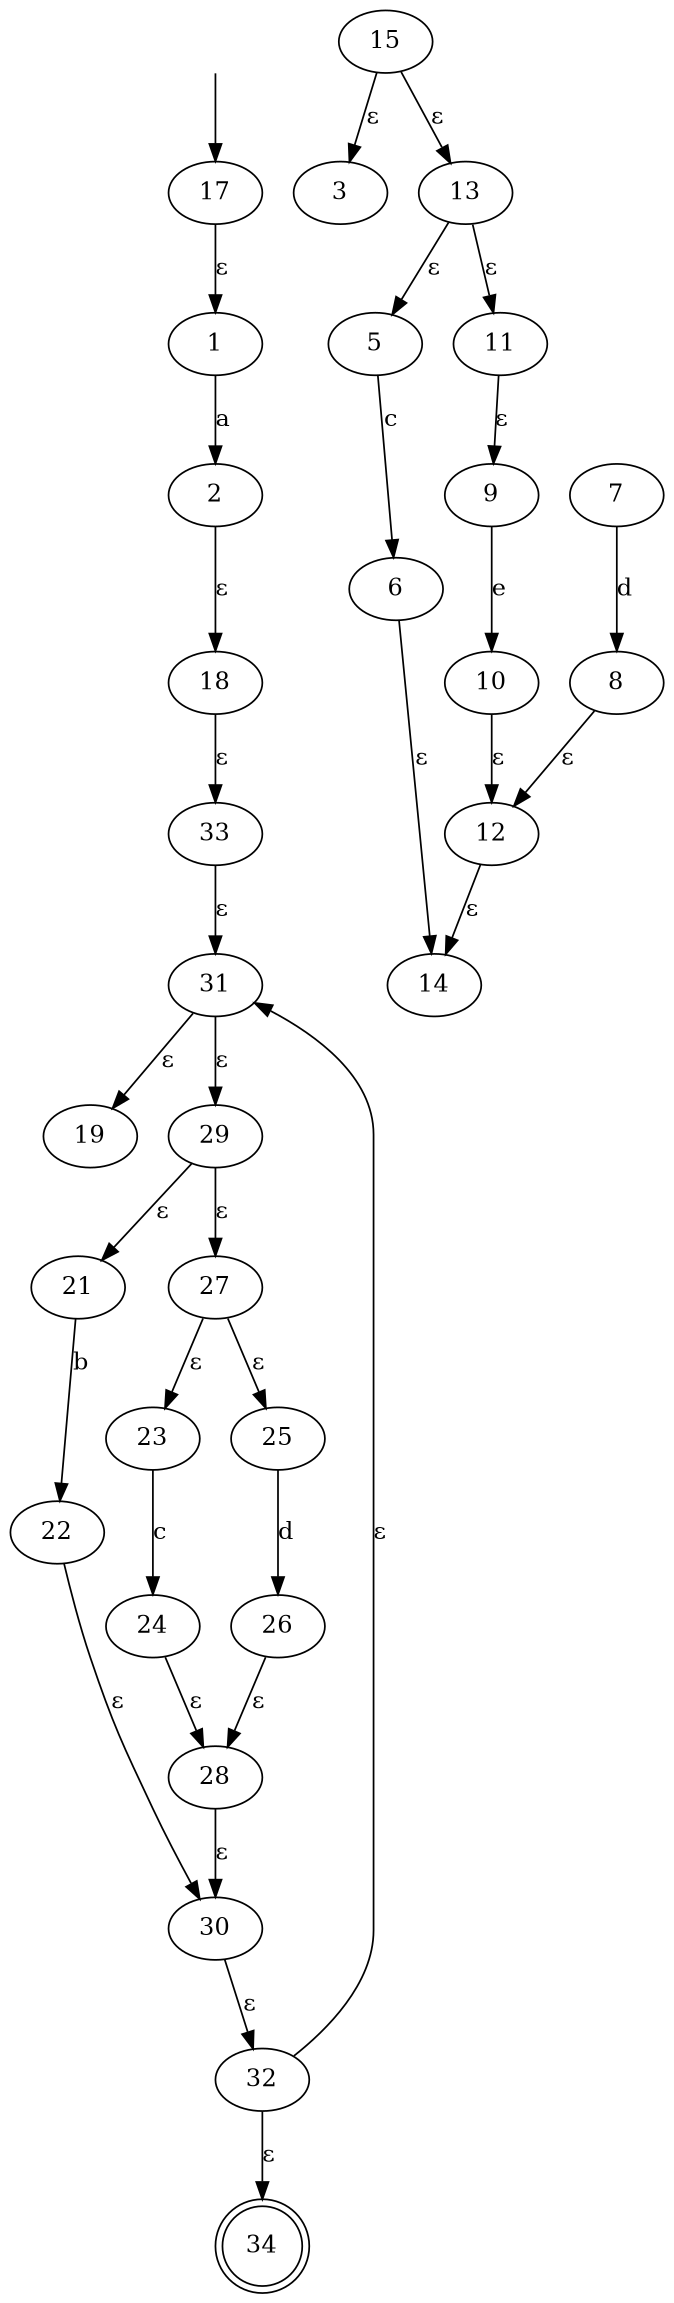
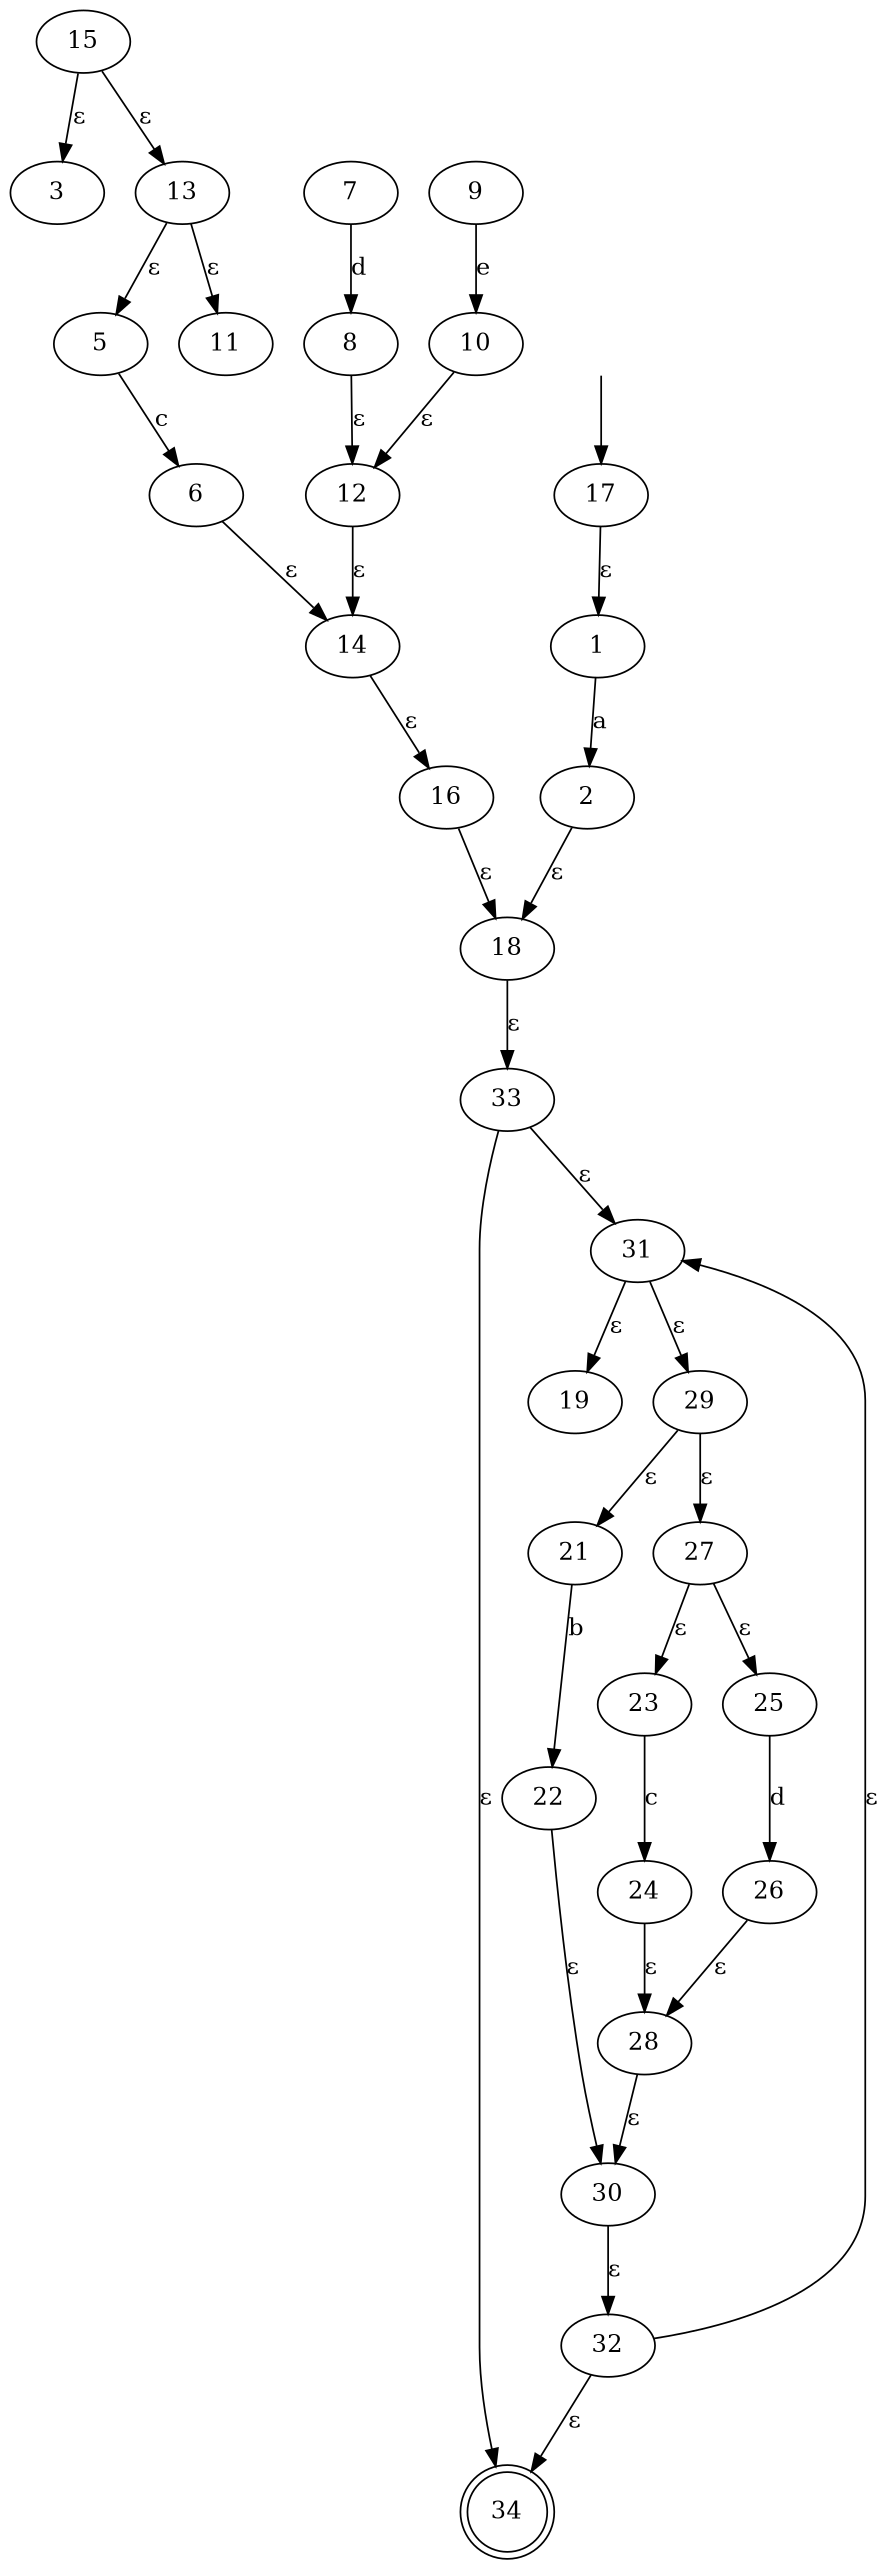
(497, 411) -> none
none -> (447, 798)
none -> (480, 1790)
